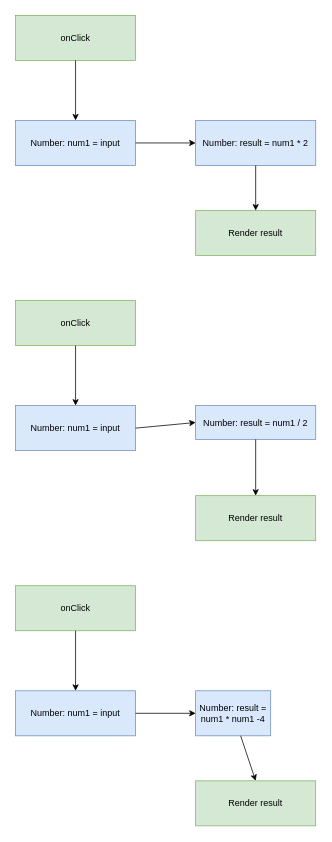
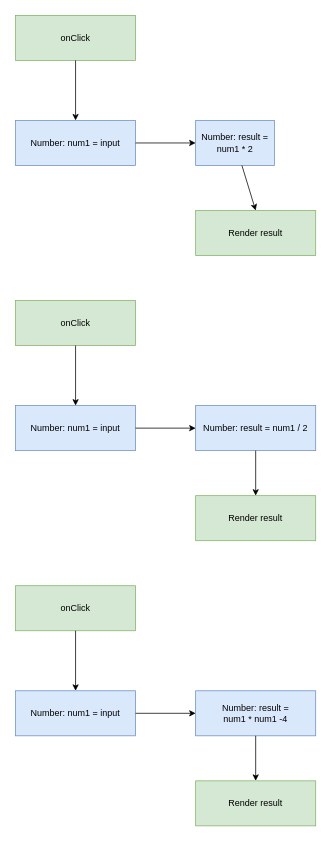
(255, 143) -> (235, 143)
(255, 422) -> (255, 428)
(233, 713) -> (255, 713)
